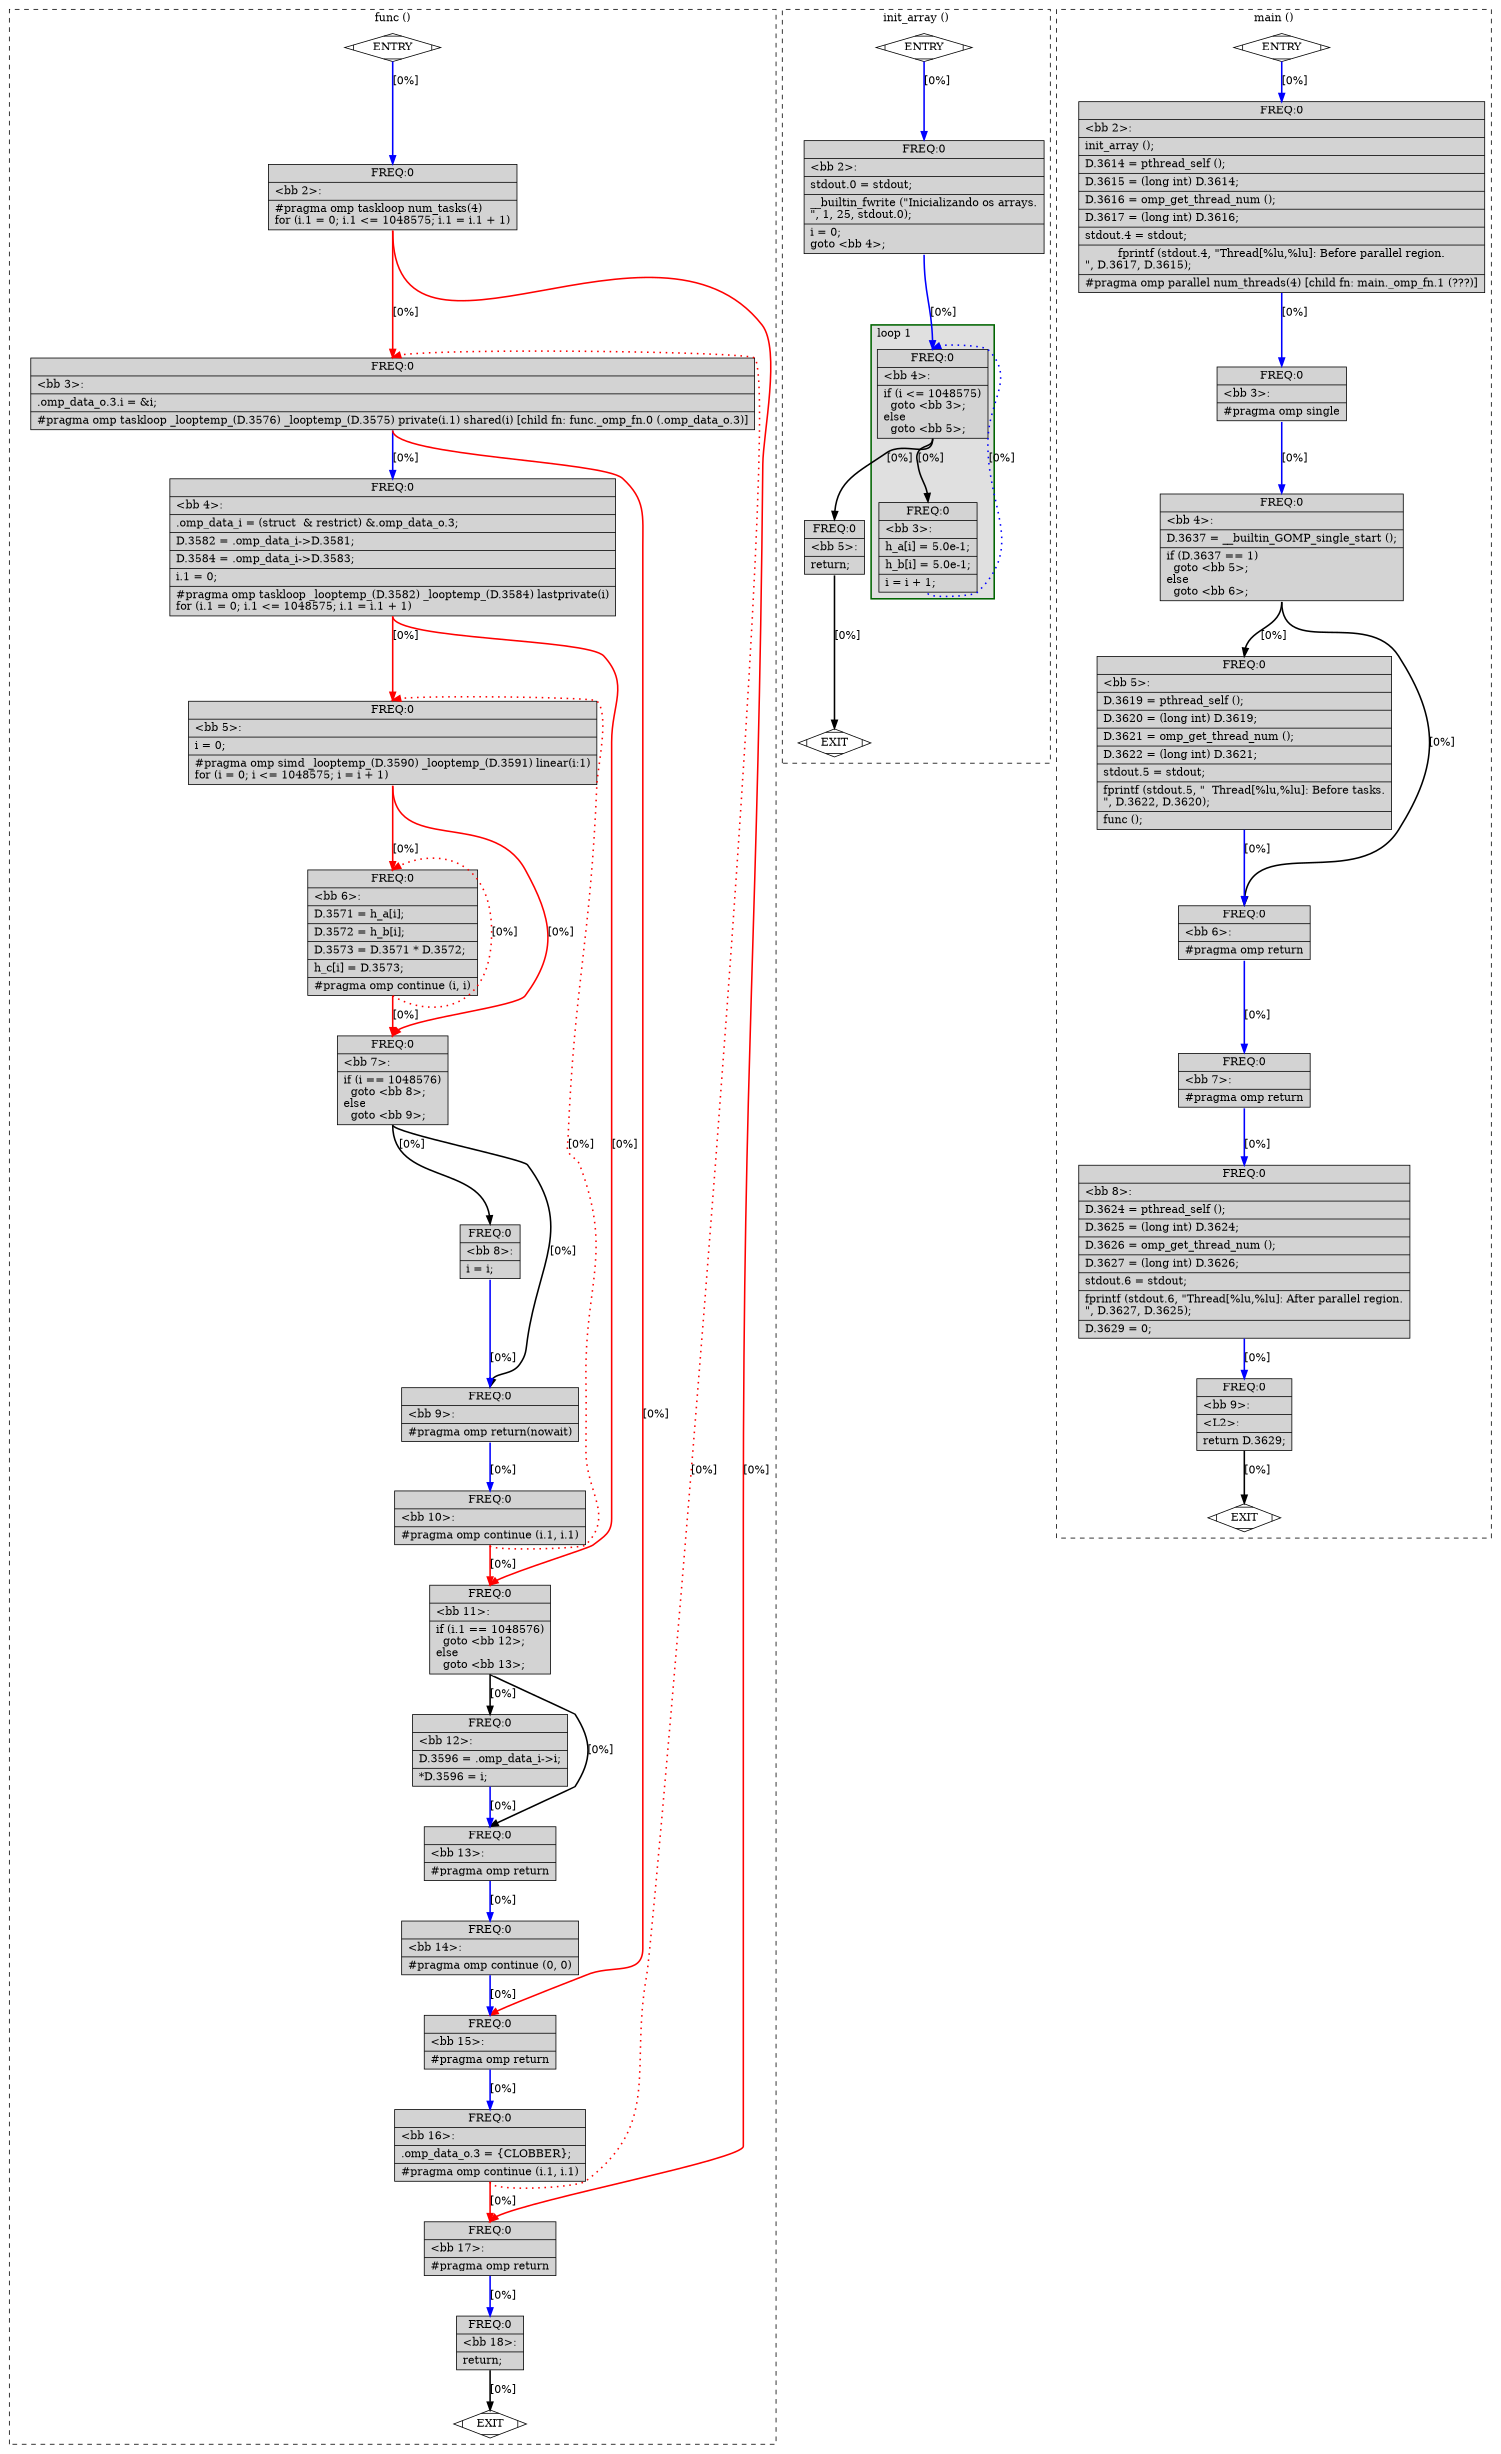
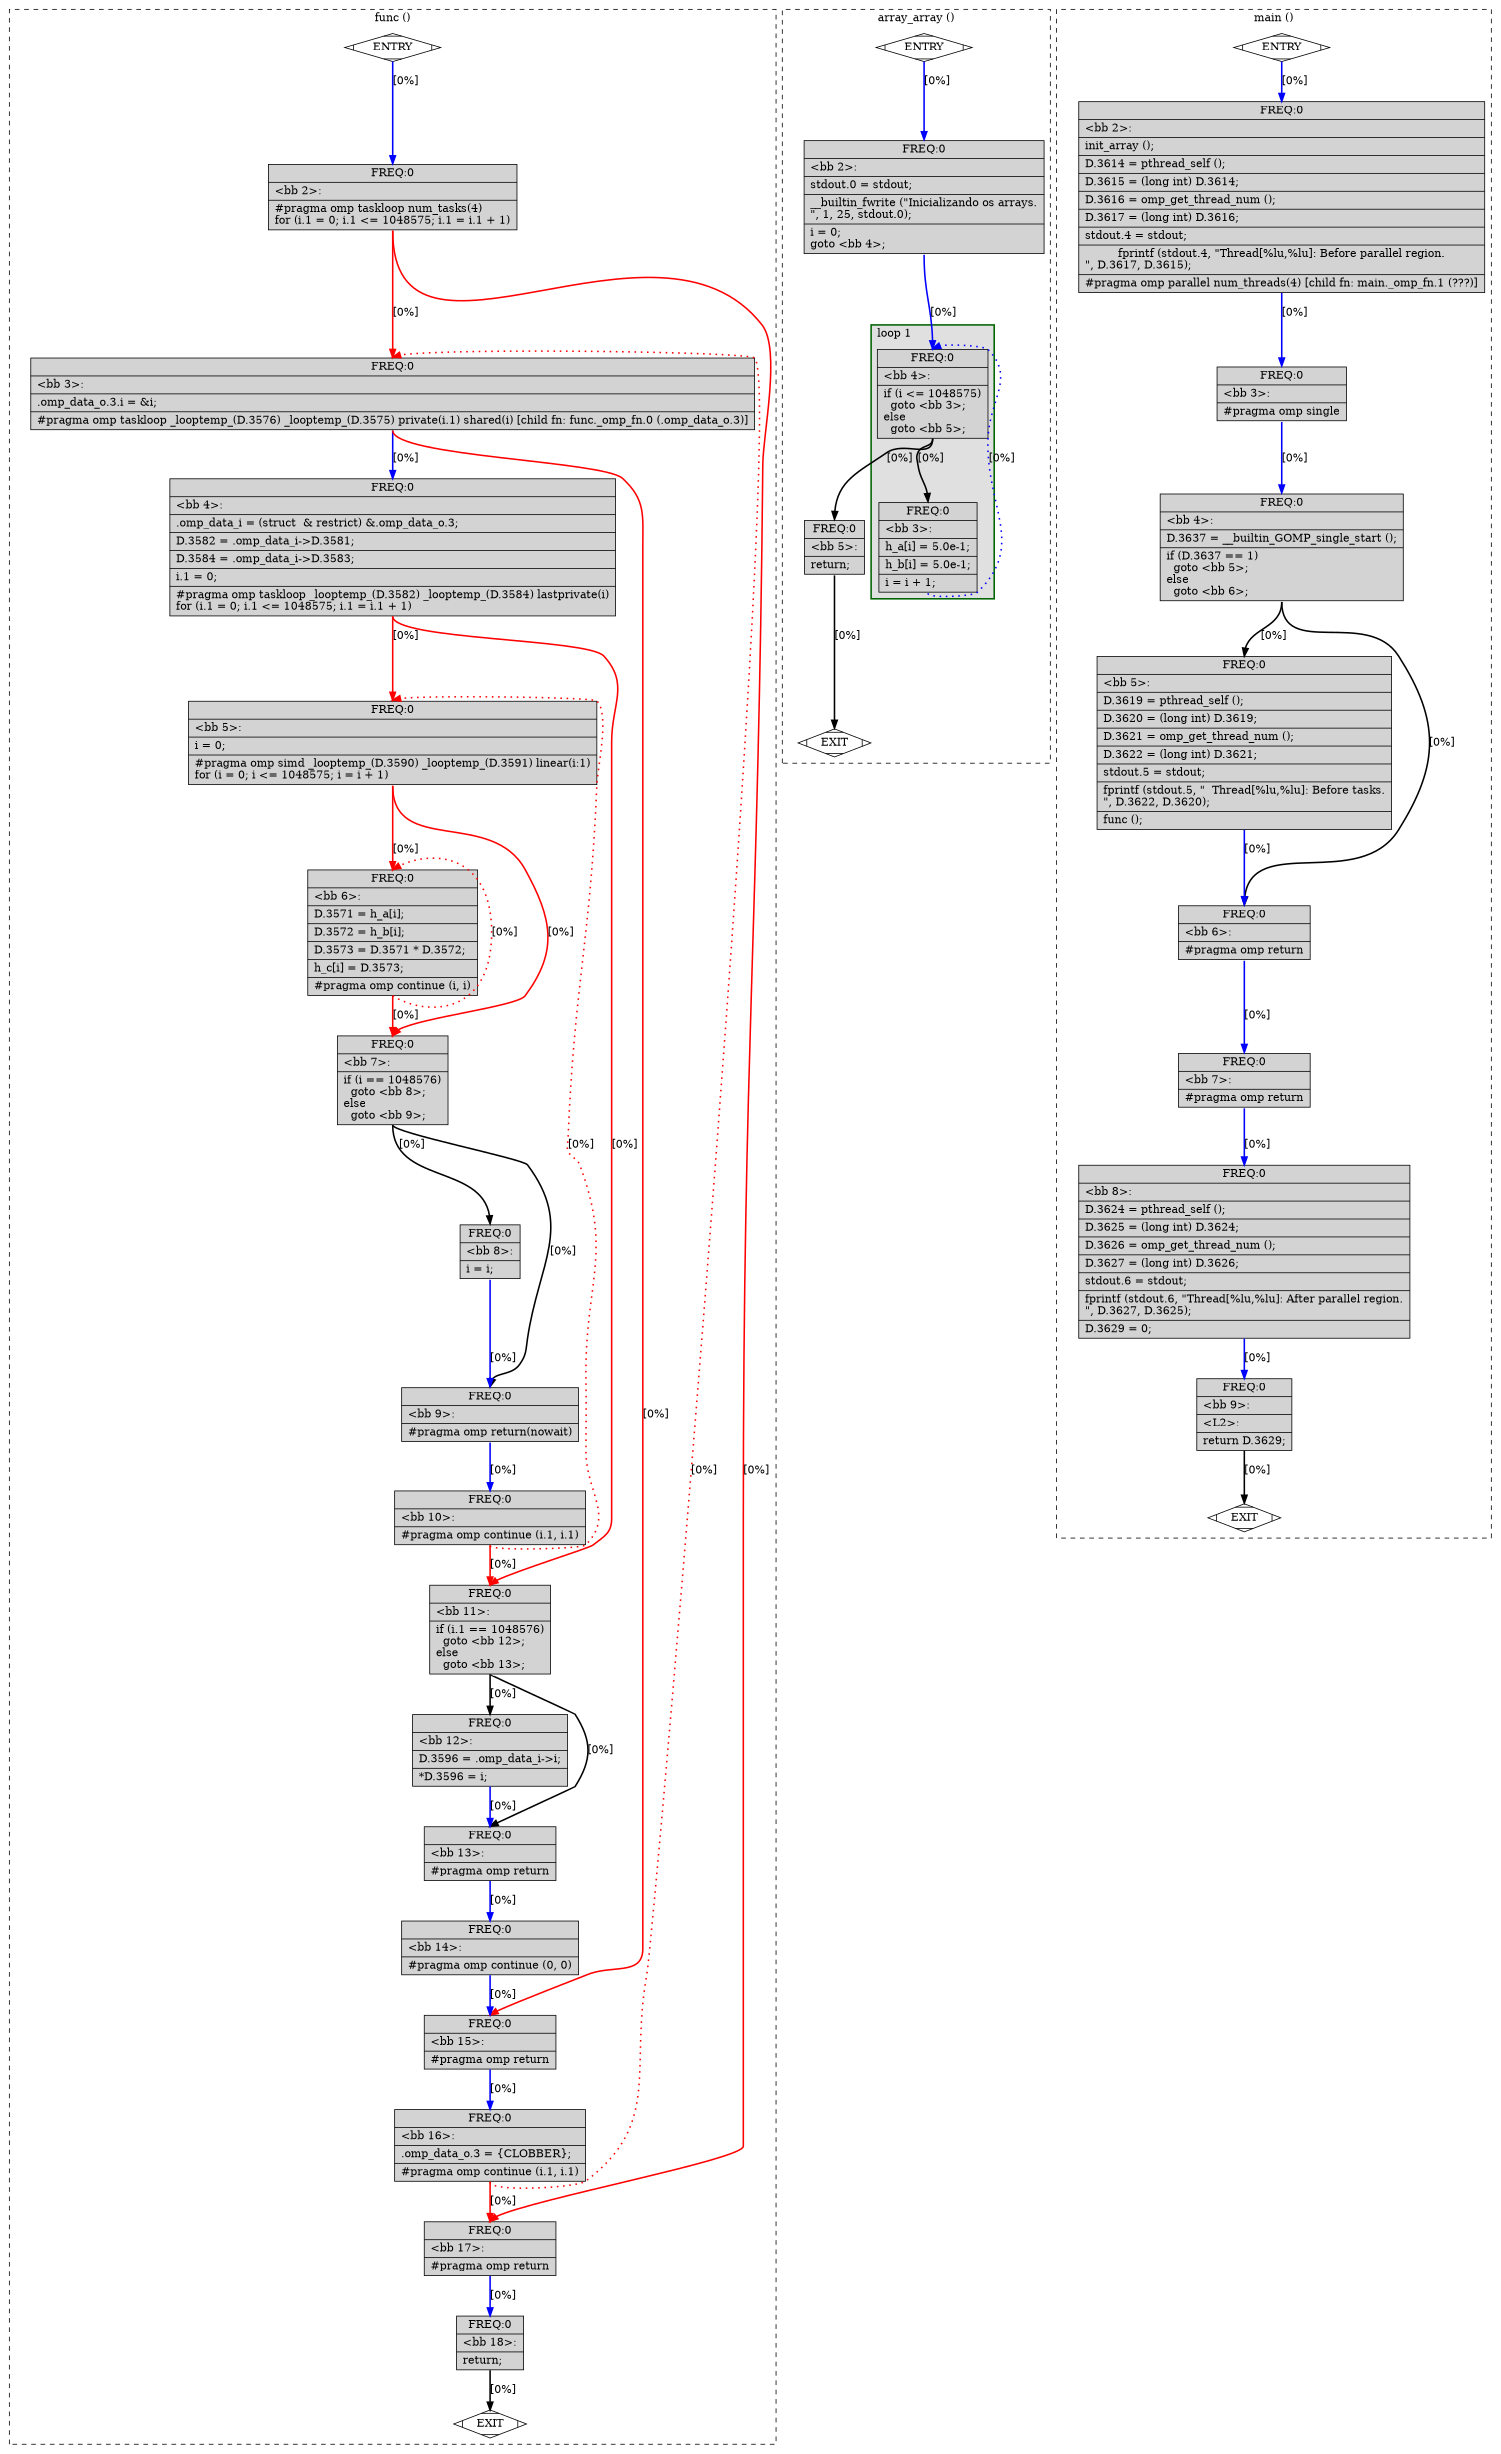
(916, 18) -> (916, 18)
